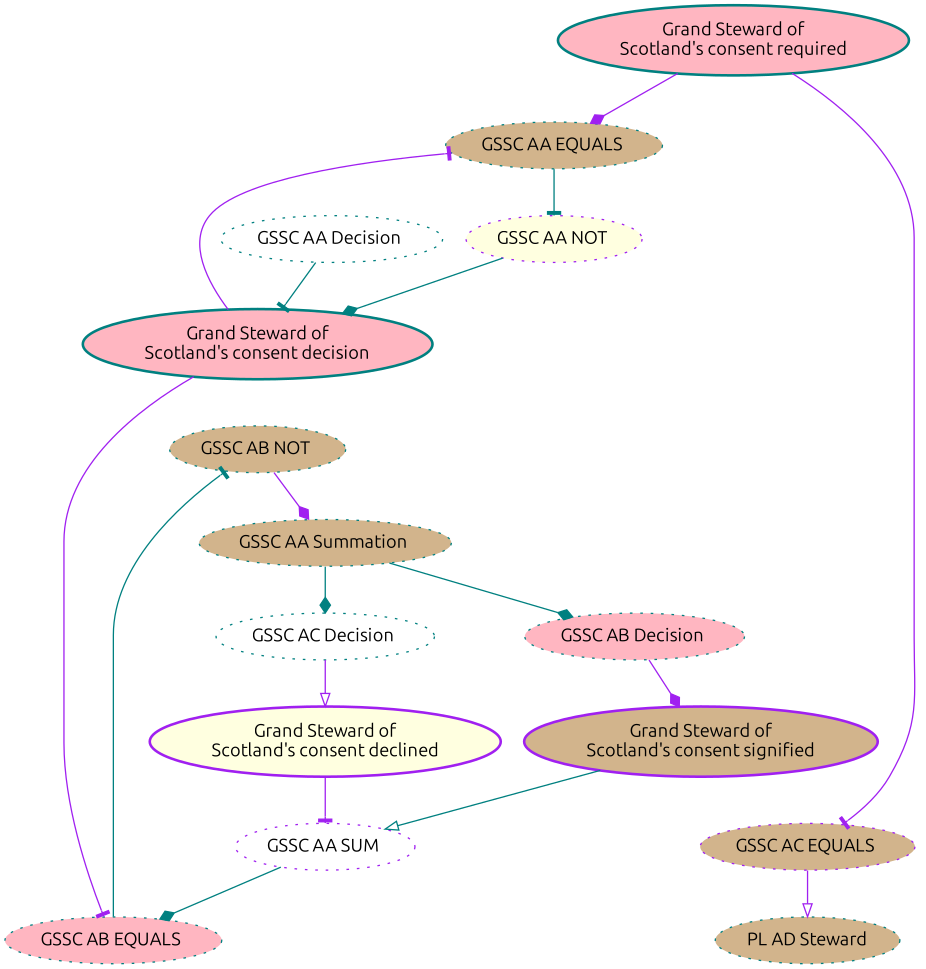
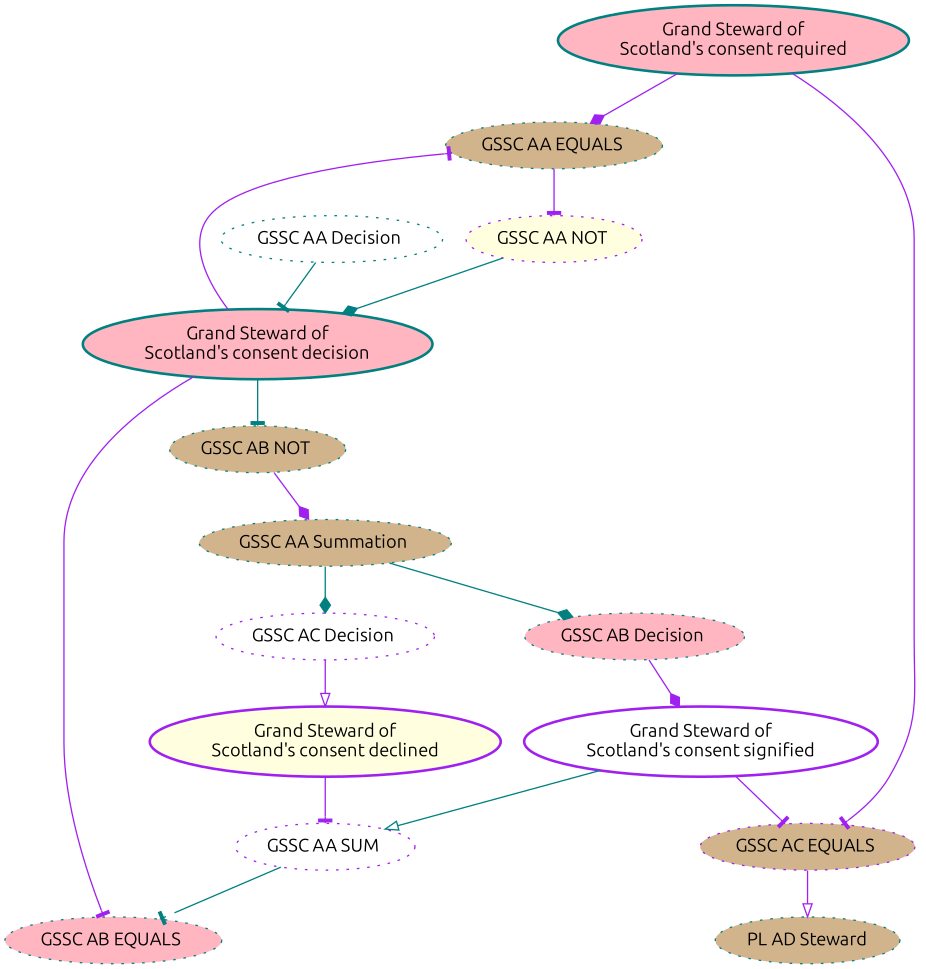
(554, 189) -> (554, 189)
(325, 636) -> (325, 636)
(113, 676) -> (258, 399)
(701, 742) -> (701, 742)
none -> (758, 798)
(228, 890) -> (228, 890)
